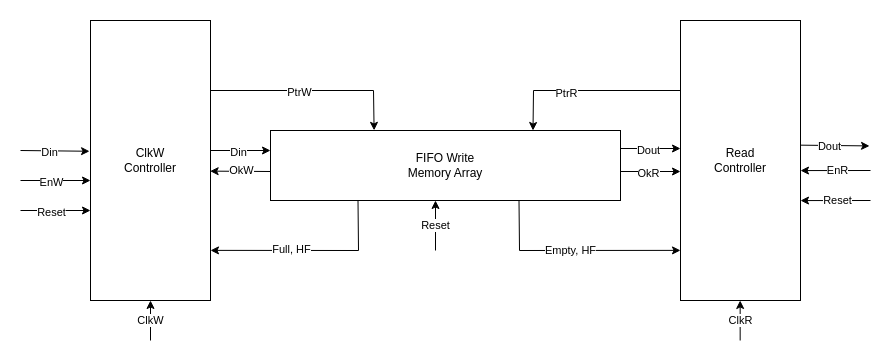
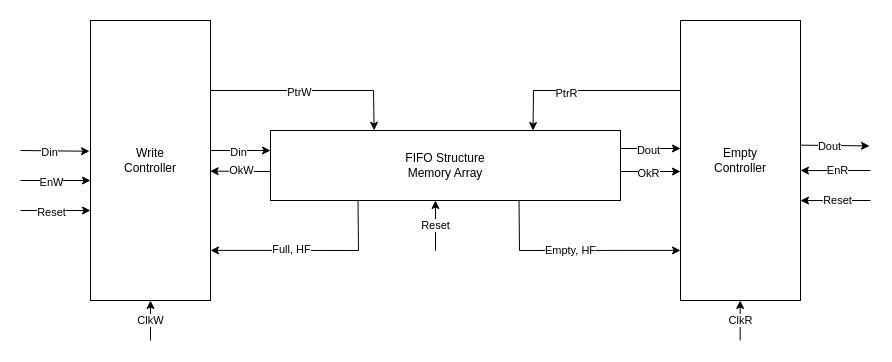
(151, 161) -> (151, 161)
(741, 161) -> (741, 161)
(446, 166) -> (446, 166)
